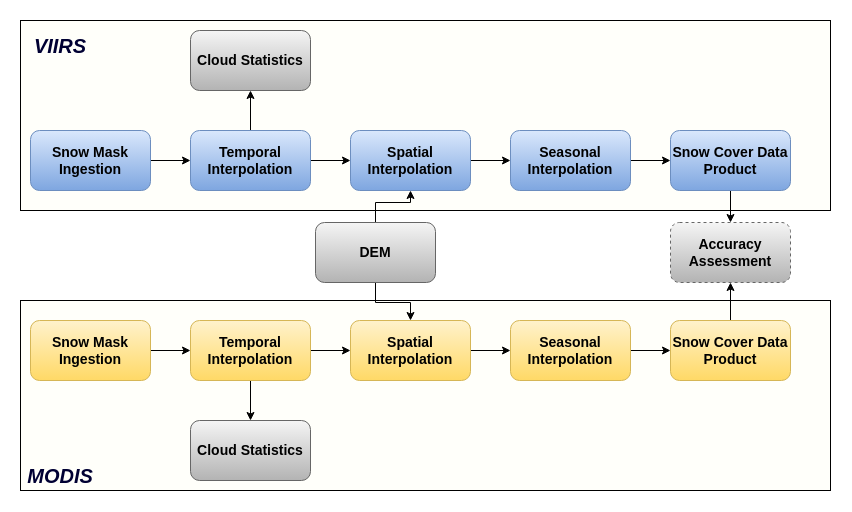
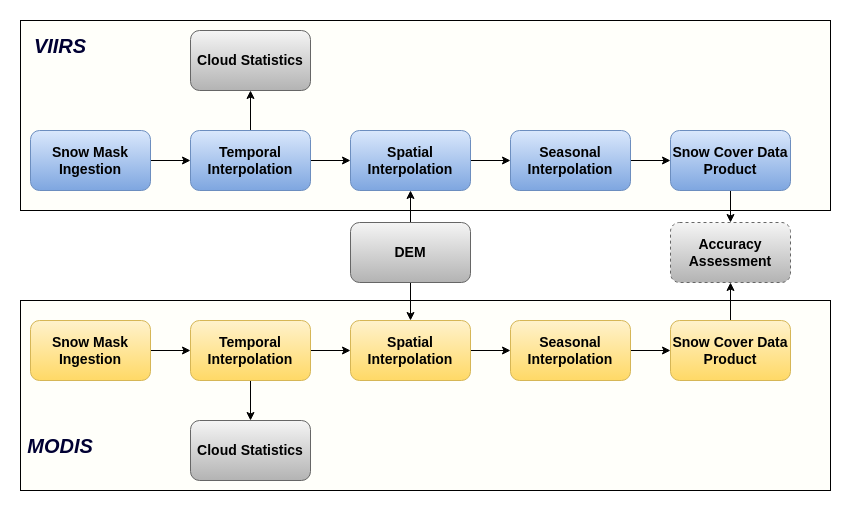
(376, 253) -> (411, 253)
(61, 476) -> (61, 446)
